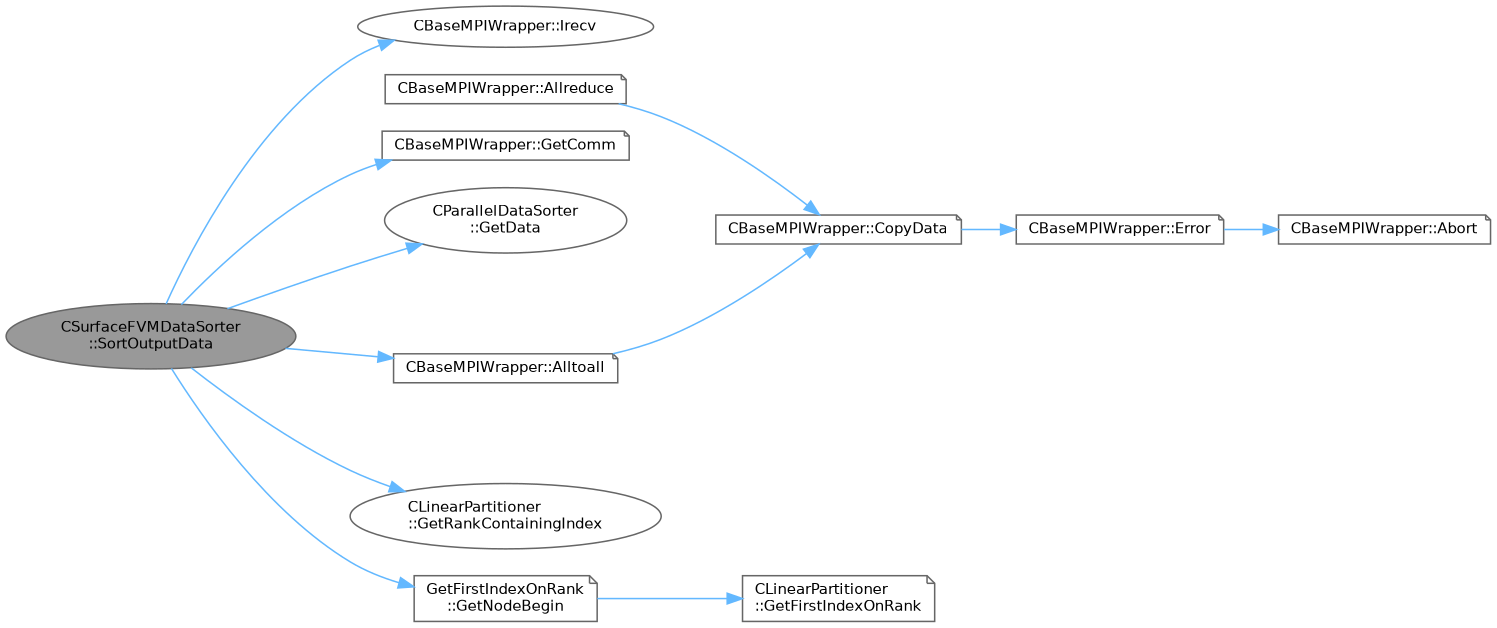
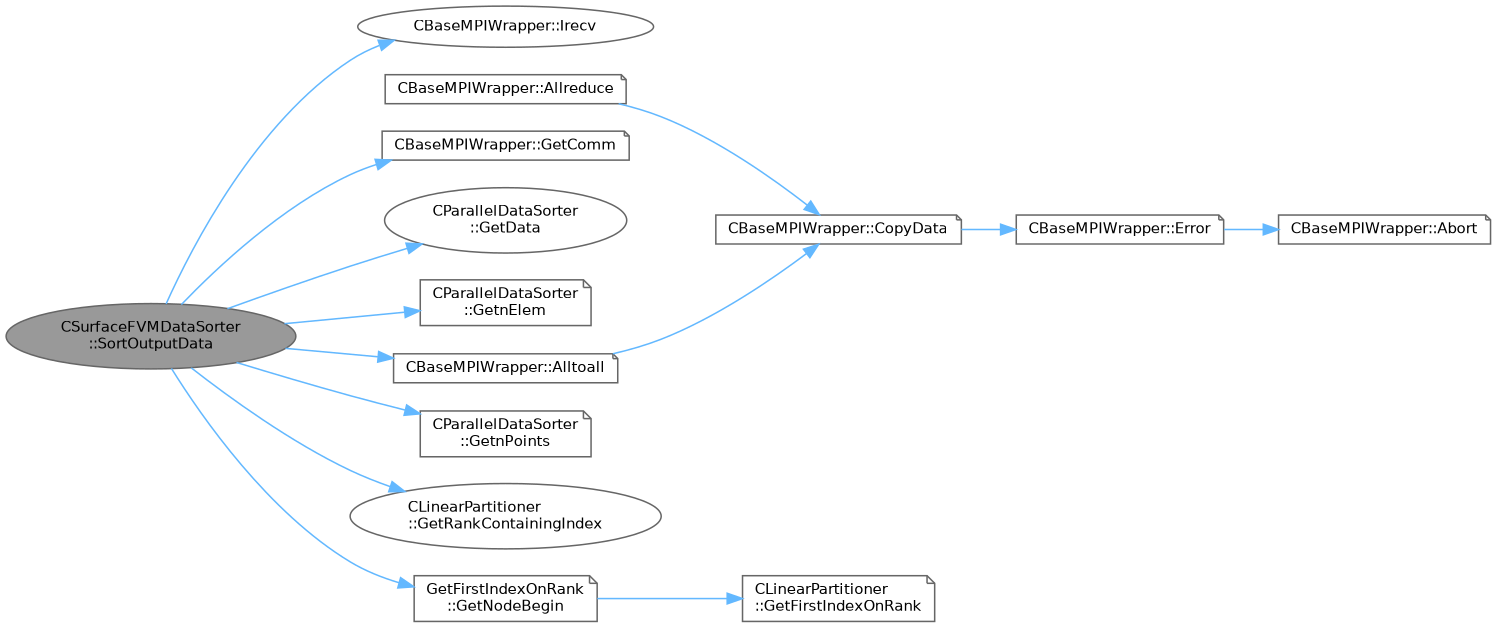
none -> (506, 303)
none -> (506, 434)
